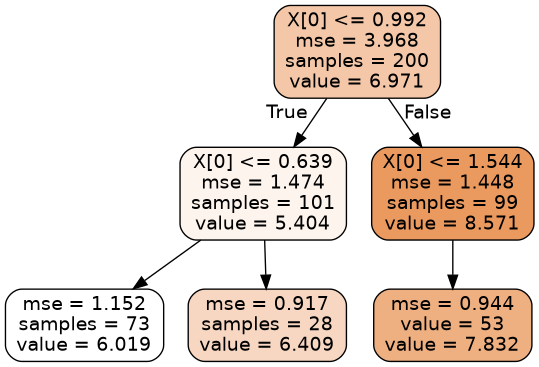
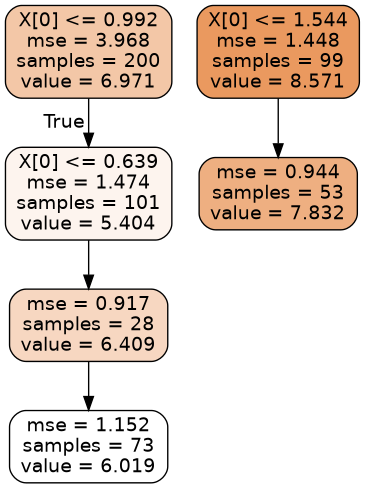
(401, 117) -> none
(173, 260) -> (89, 379)
(453, 325) -> (278, 194)
